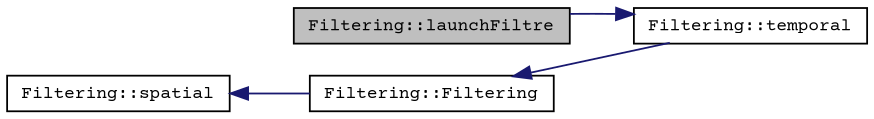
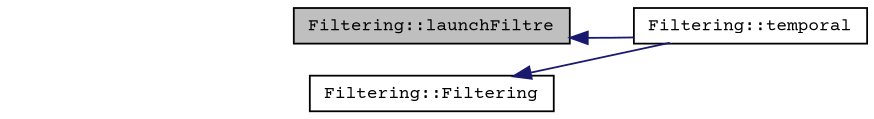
(593, 14) -> (611, 38)
(118, 93) -> none
